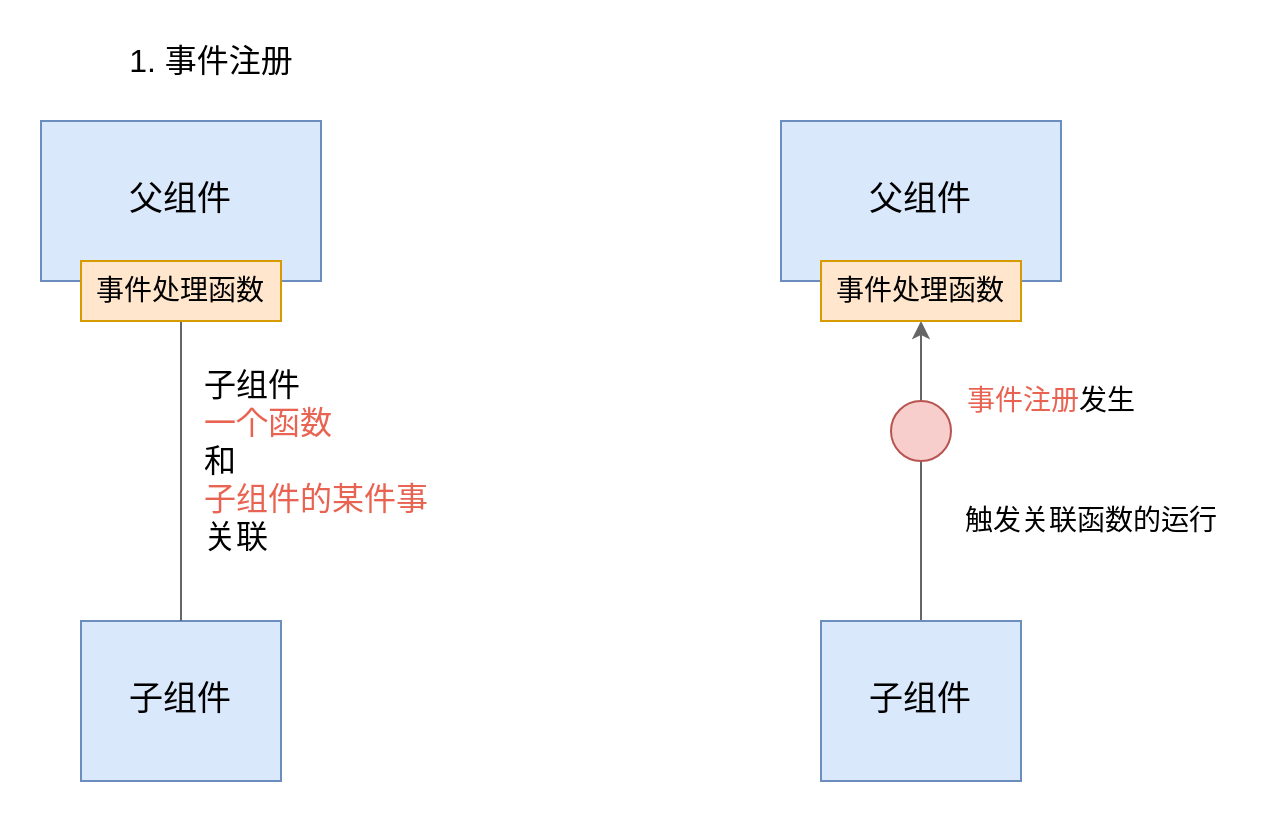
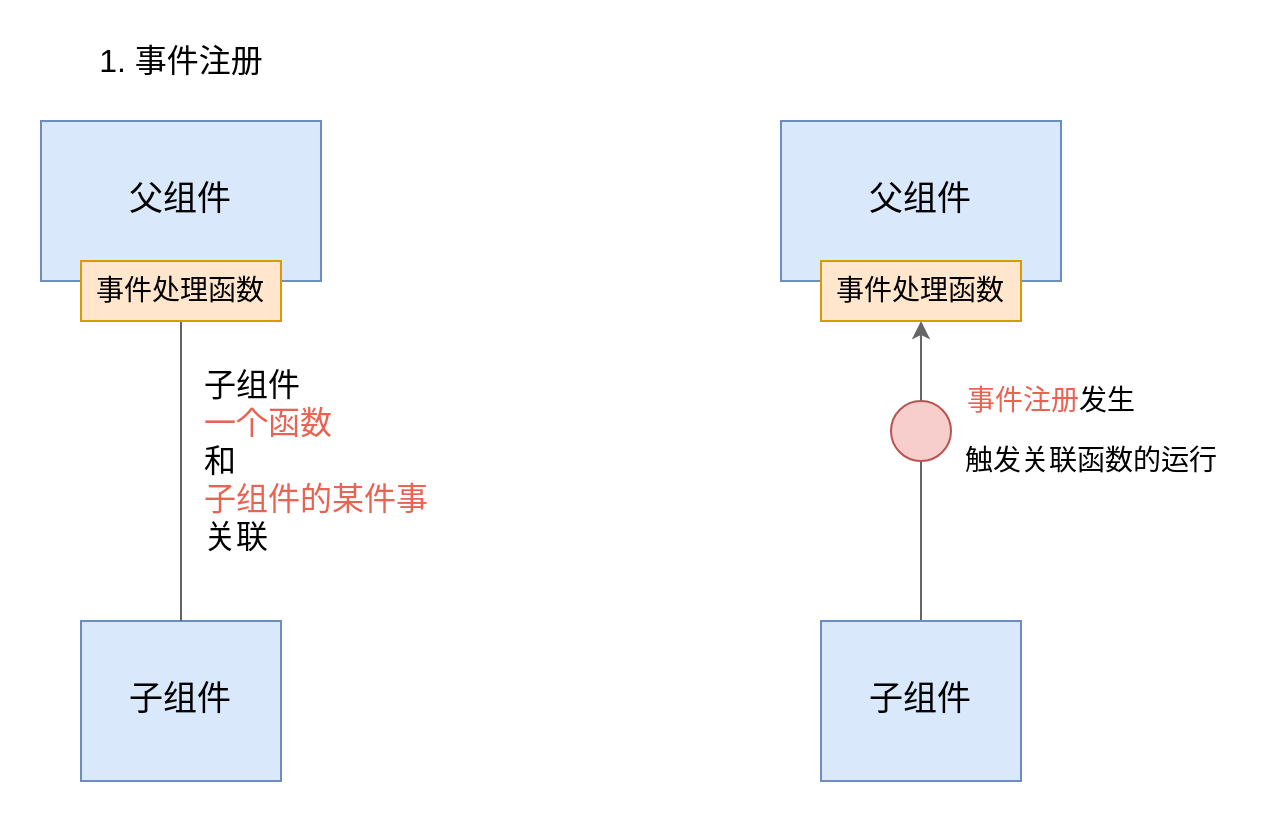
(211, 61) -> (181, 61)
(1091, 521) -> (1091, 461)
